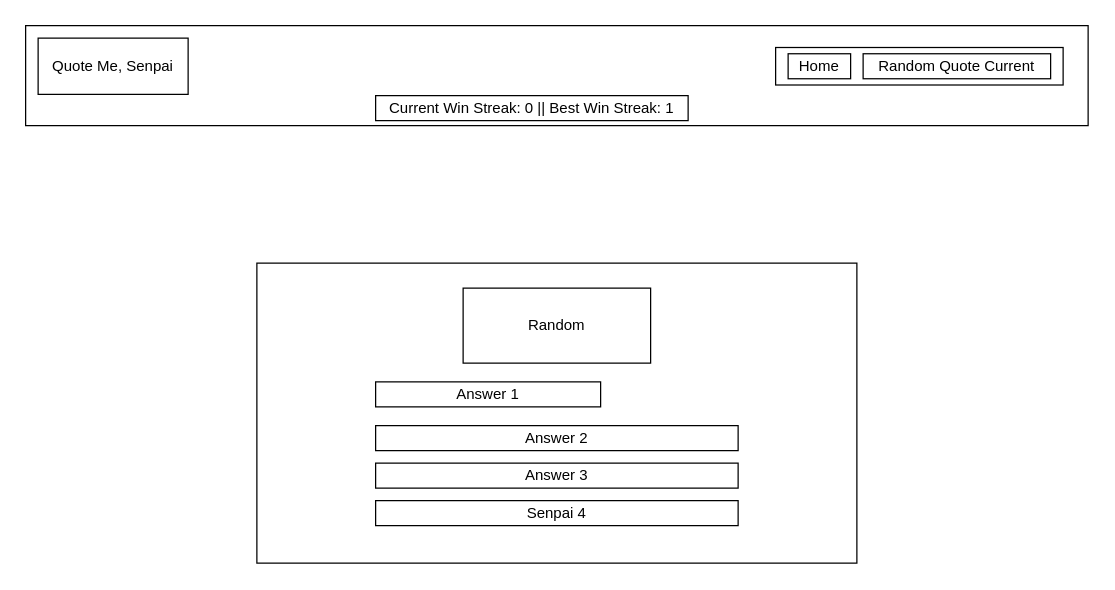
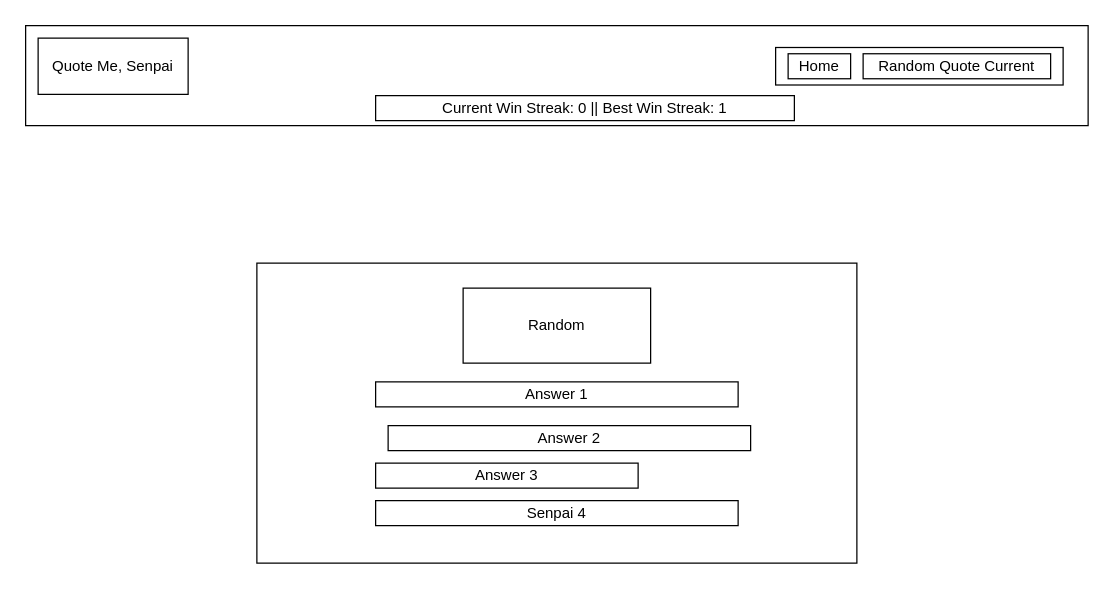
(532, 108) -> (585, 108)
(488, 394) -> (557, 394)
(557, 438) -> (569, 438)
(557, 476) -> (507, 476)
